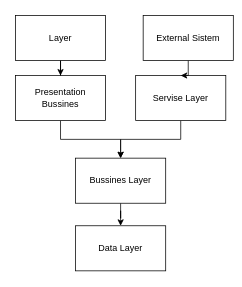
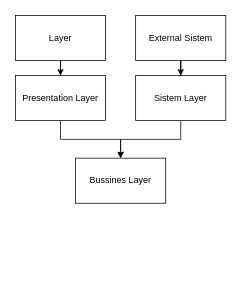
(188, 38) -> (180, 38)
(60, 98) -> (60, 98)
(180, 98) -> (180, 98)
(120, 217) -> none
(120, 248) -> none
